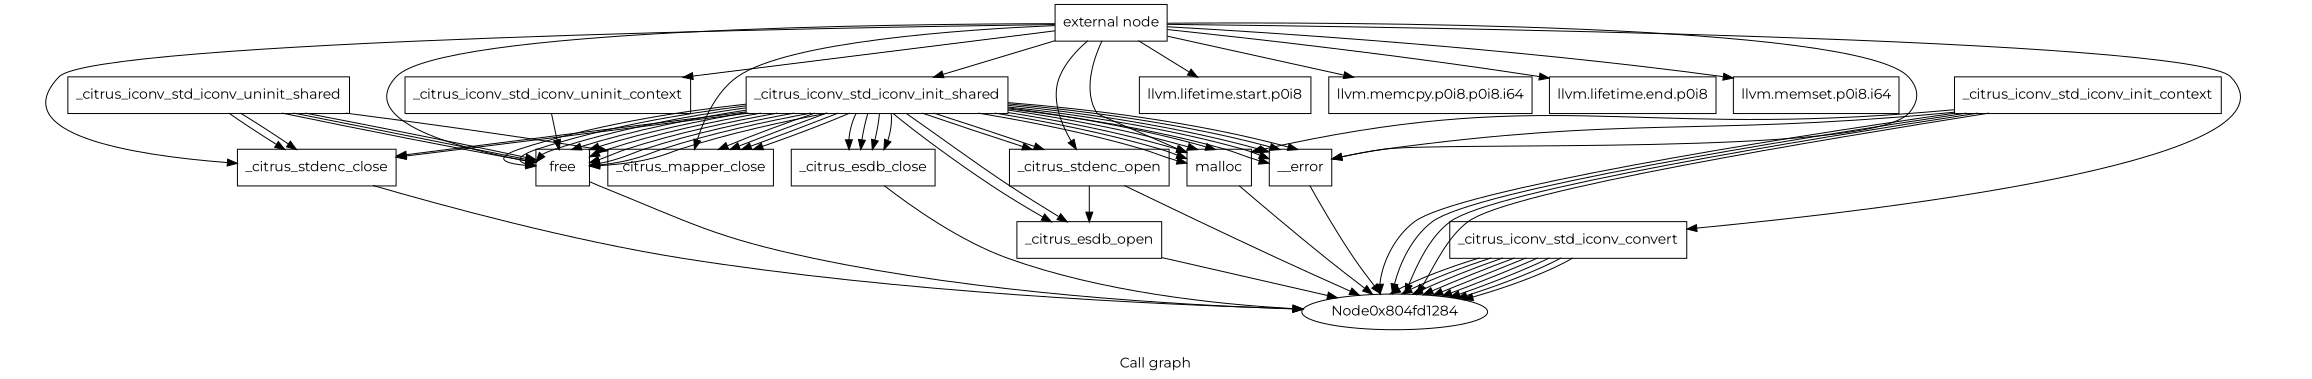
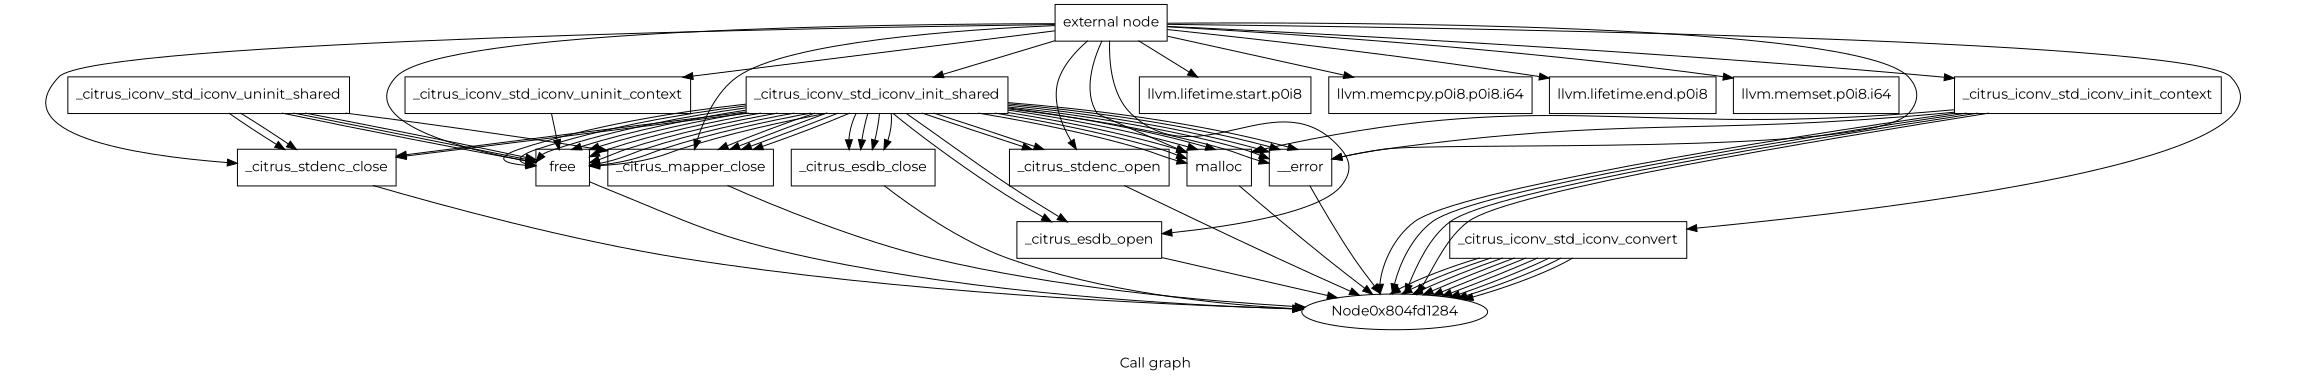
none -> (1556, 48)
(1089, 199) -> (1306, 126)
none -> (1005, 273)
